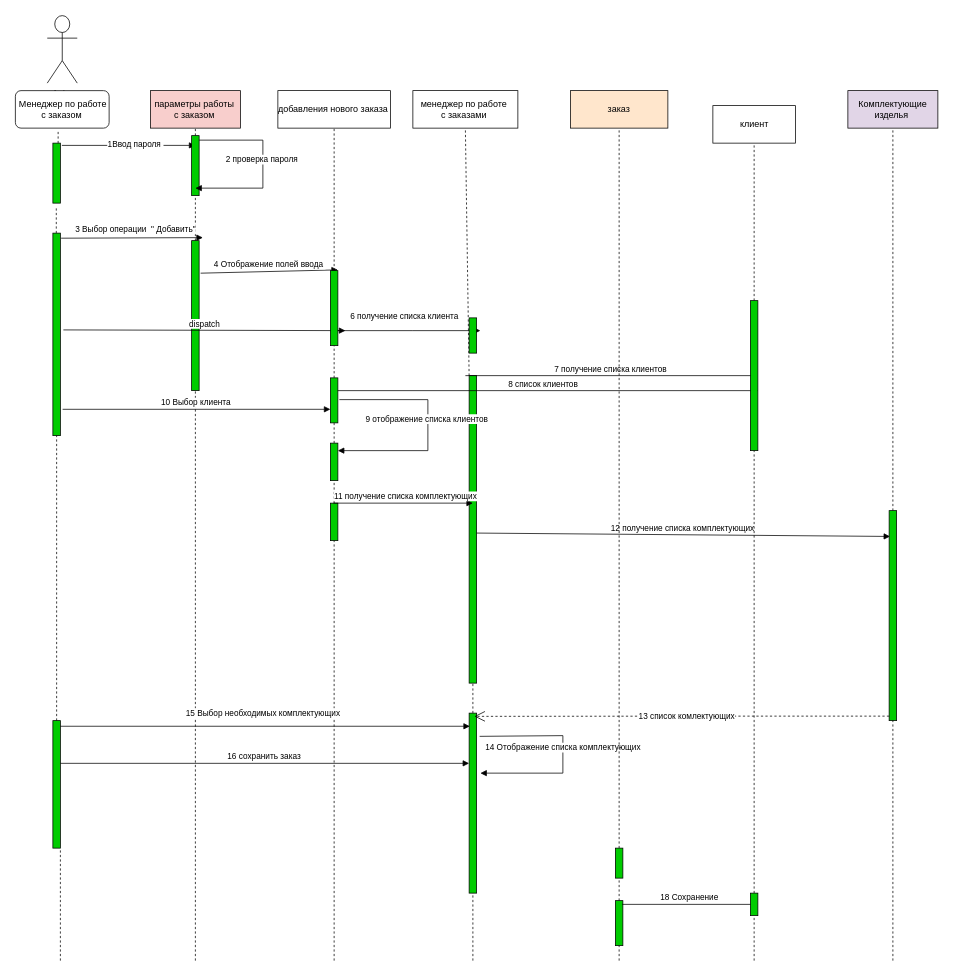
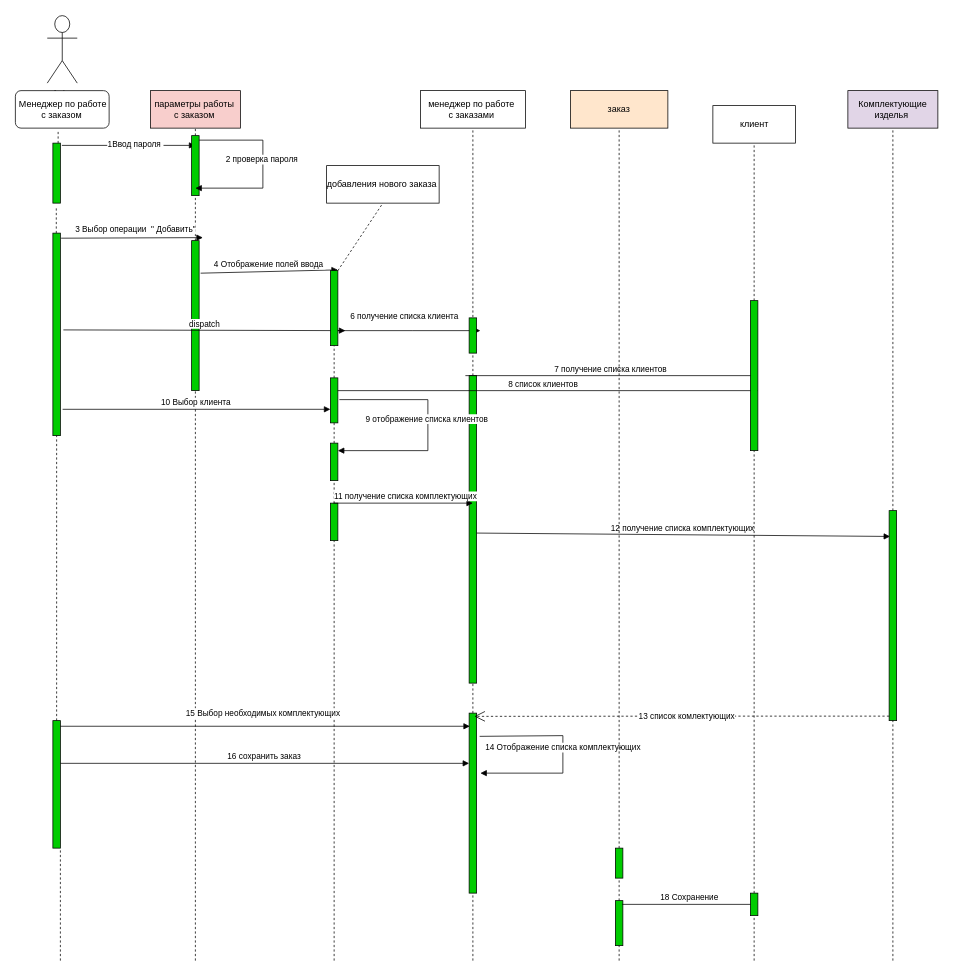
(334, 109) -> (383, 184)
(465, 109) -> (473, 109)
